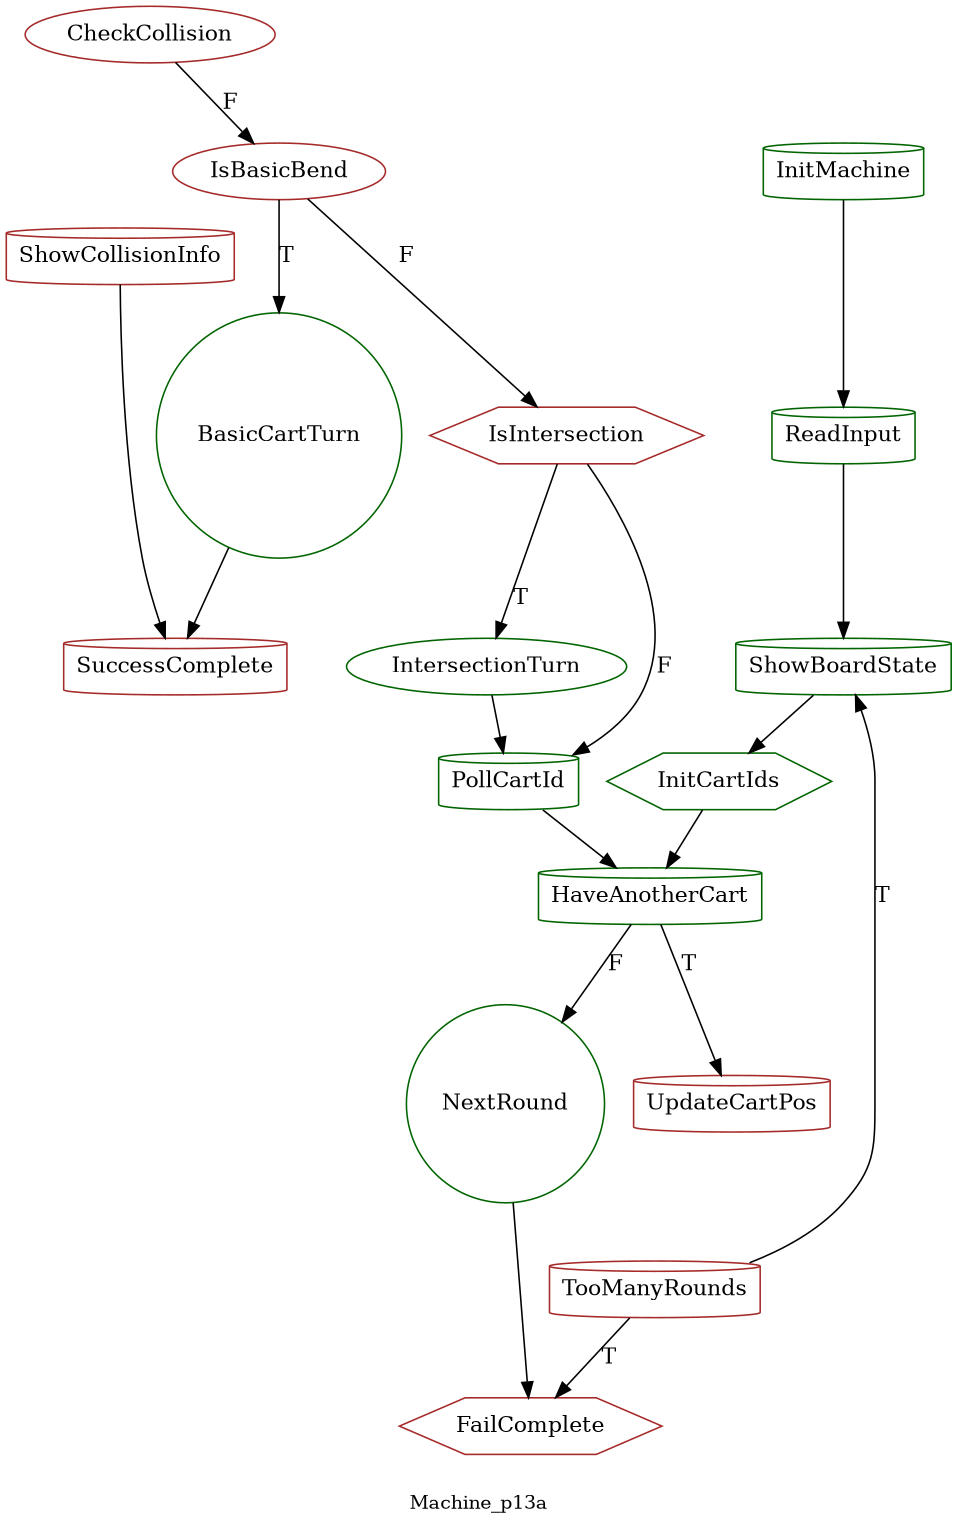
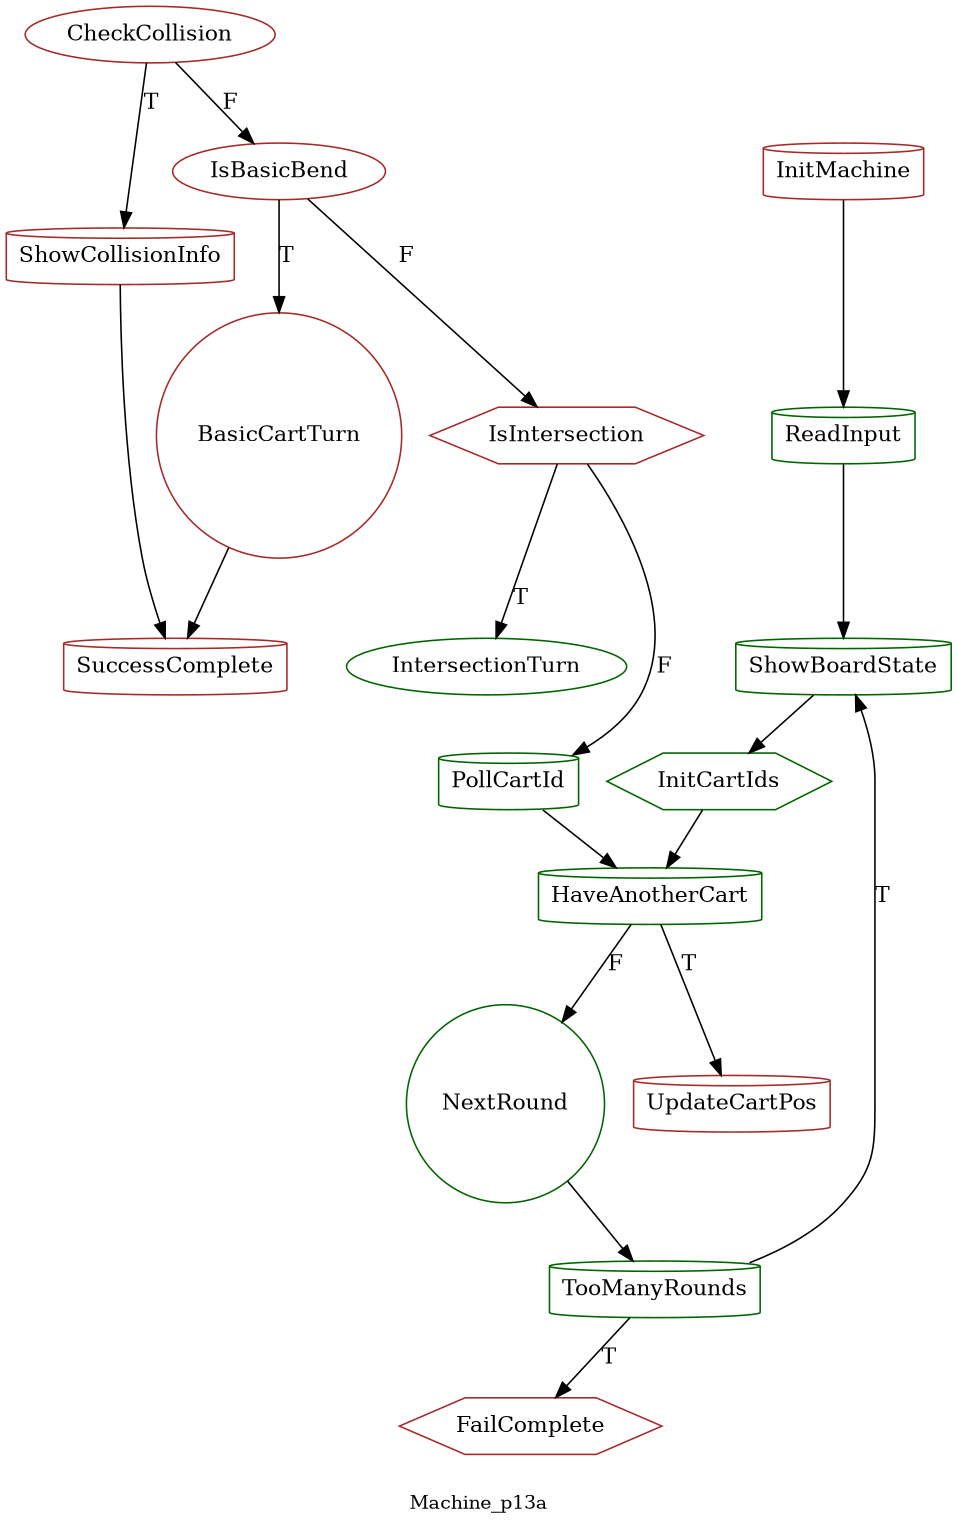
none -> (136, 137)
(843, 171) -> (843, 171)
(279, 435) -> (279, 435)
(496, 716) -> none
(655, 1289) -> (655, 1289)
(520, 1292) -> (595, 1215)
